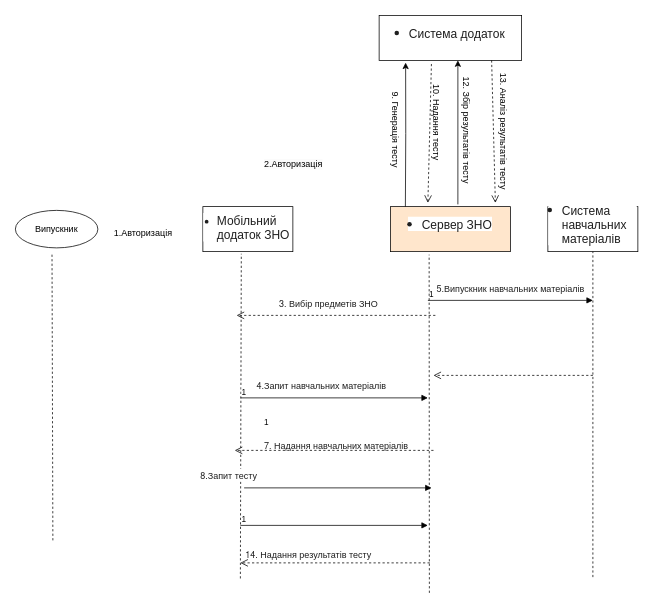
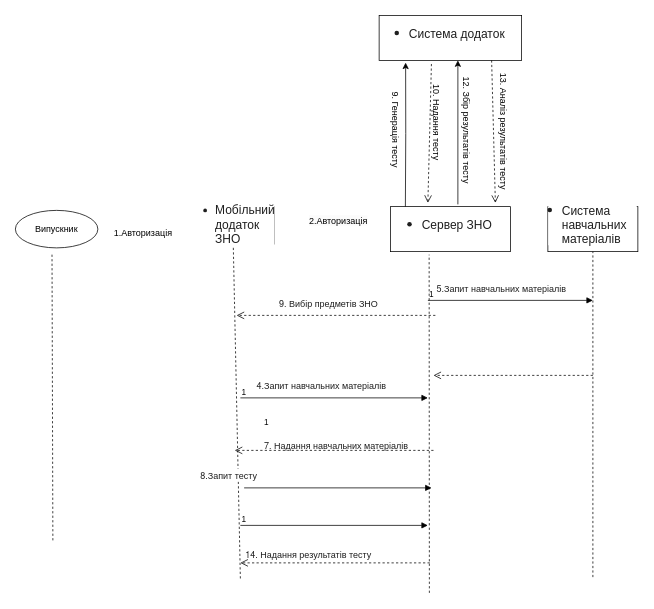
(304, 169) -> (349, 225)
(248, 229) -> (239, 225)
(450, 229) -> (450, 229)
(517, 289) -> (506, 289)
(330, 304) -> (330, 304)
